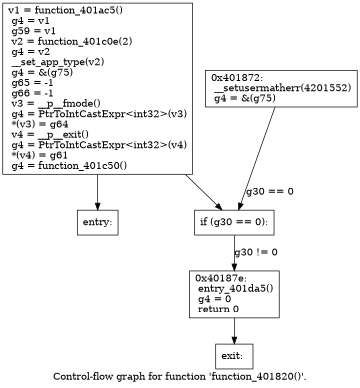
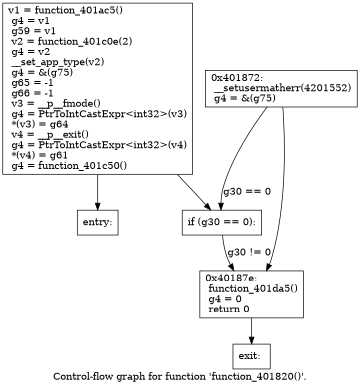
none -> (283, 187)
(234, 289) -> (252, 289)
